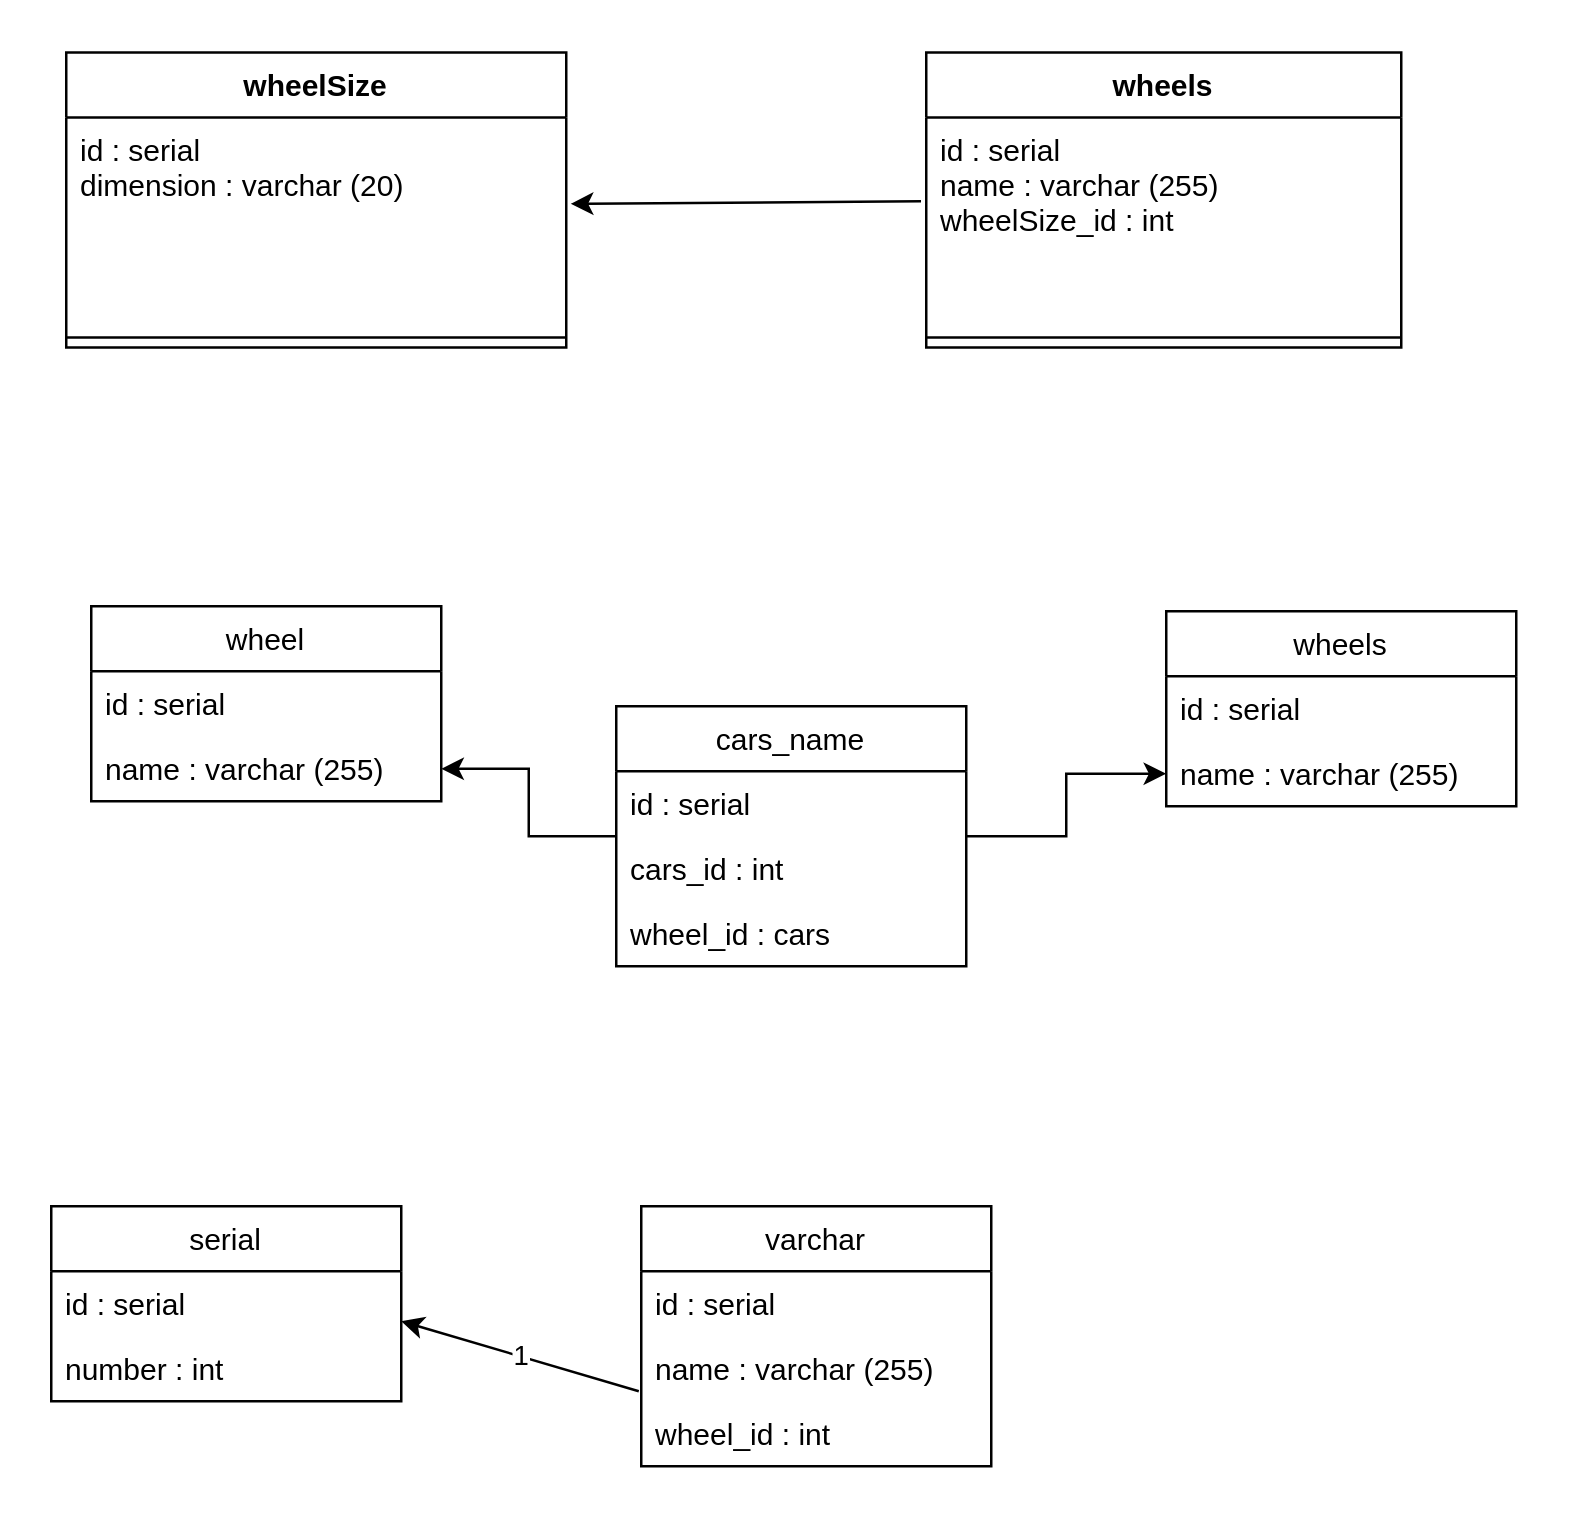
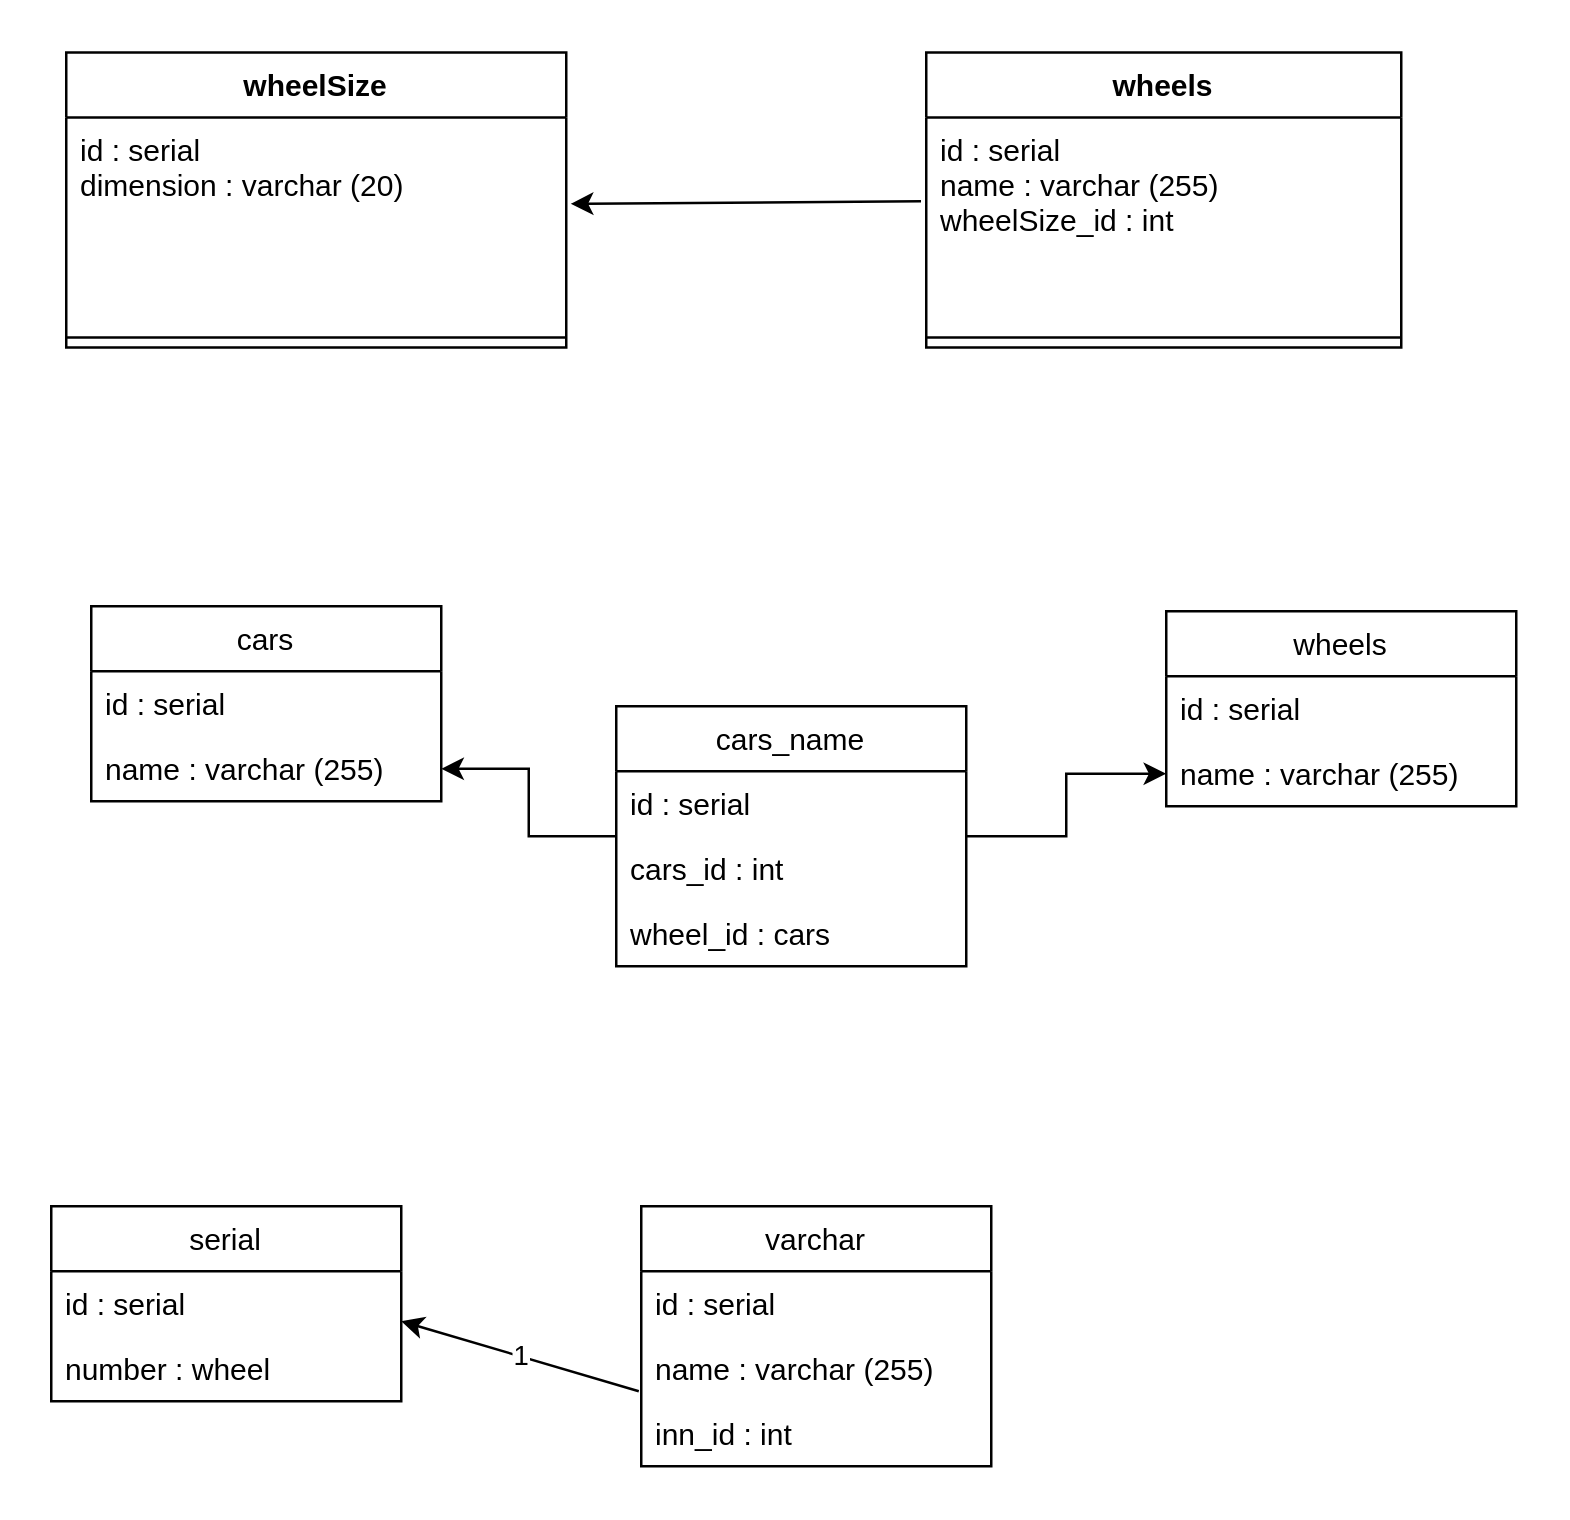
(265, 640) -> (265, 640)
(150, 1370) -> (167, 1370)
(749, 1435) -> (732, 1435)
